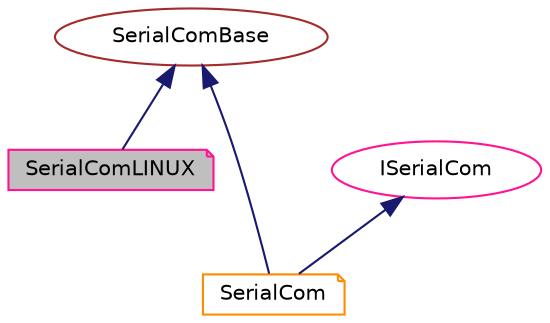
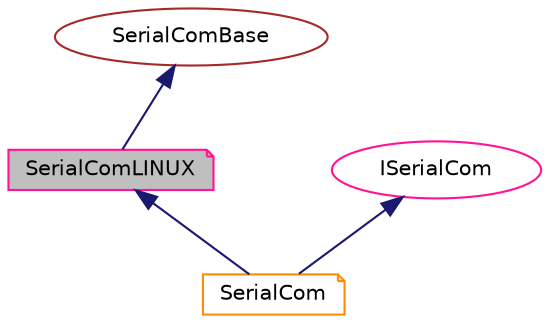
(243, 179) -> (201, 239)
